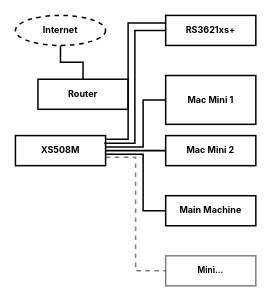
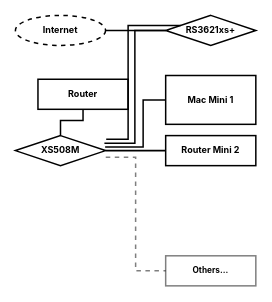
(210, 30) -> (210, 30)
(72, 62) -> (118, 30)
none -> (71, 120)
(60, 150) -> (60, 150)
(210, 150) -> (210, 150)
(143, 174) -> none
(210, 210) -> none
(210, 270) -> (210, 270)
